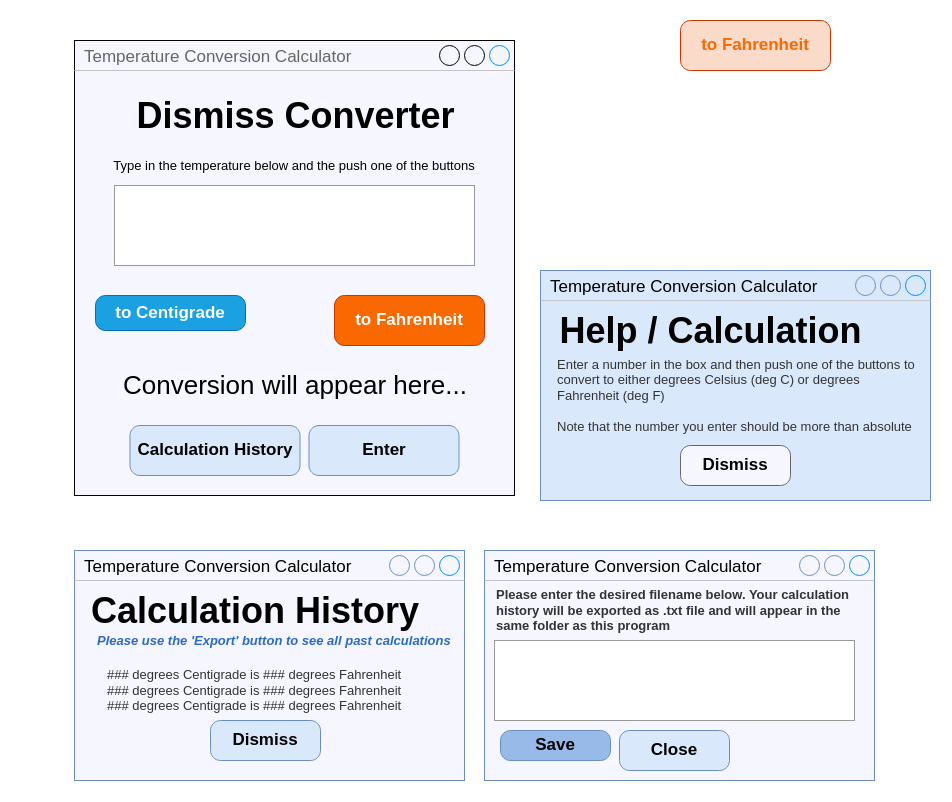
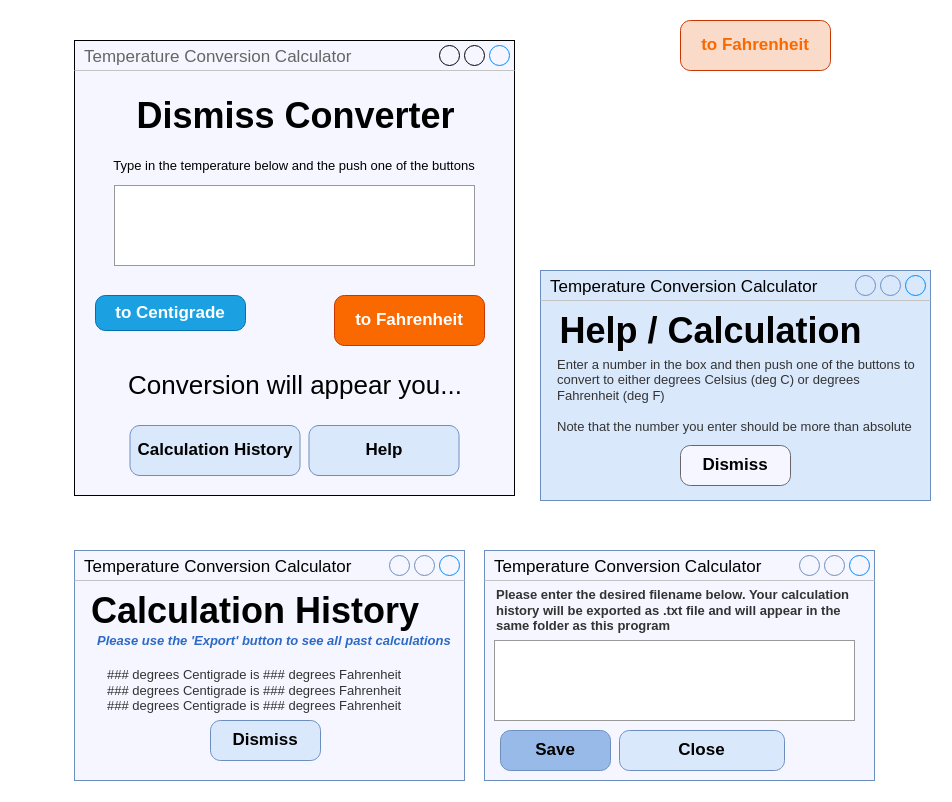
(296, 386) -> (296, 386)
(385, 451) -> (385, 451)
(556, 746) -> (556, 751)
(675, 751) -> (702, 751)
